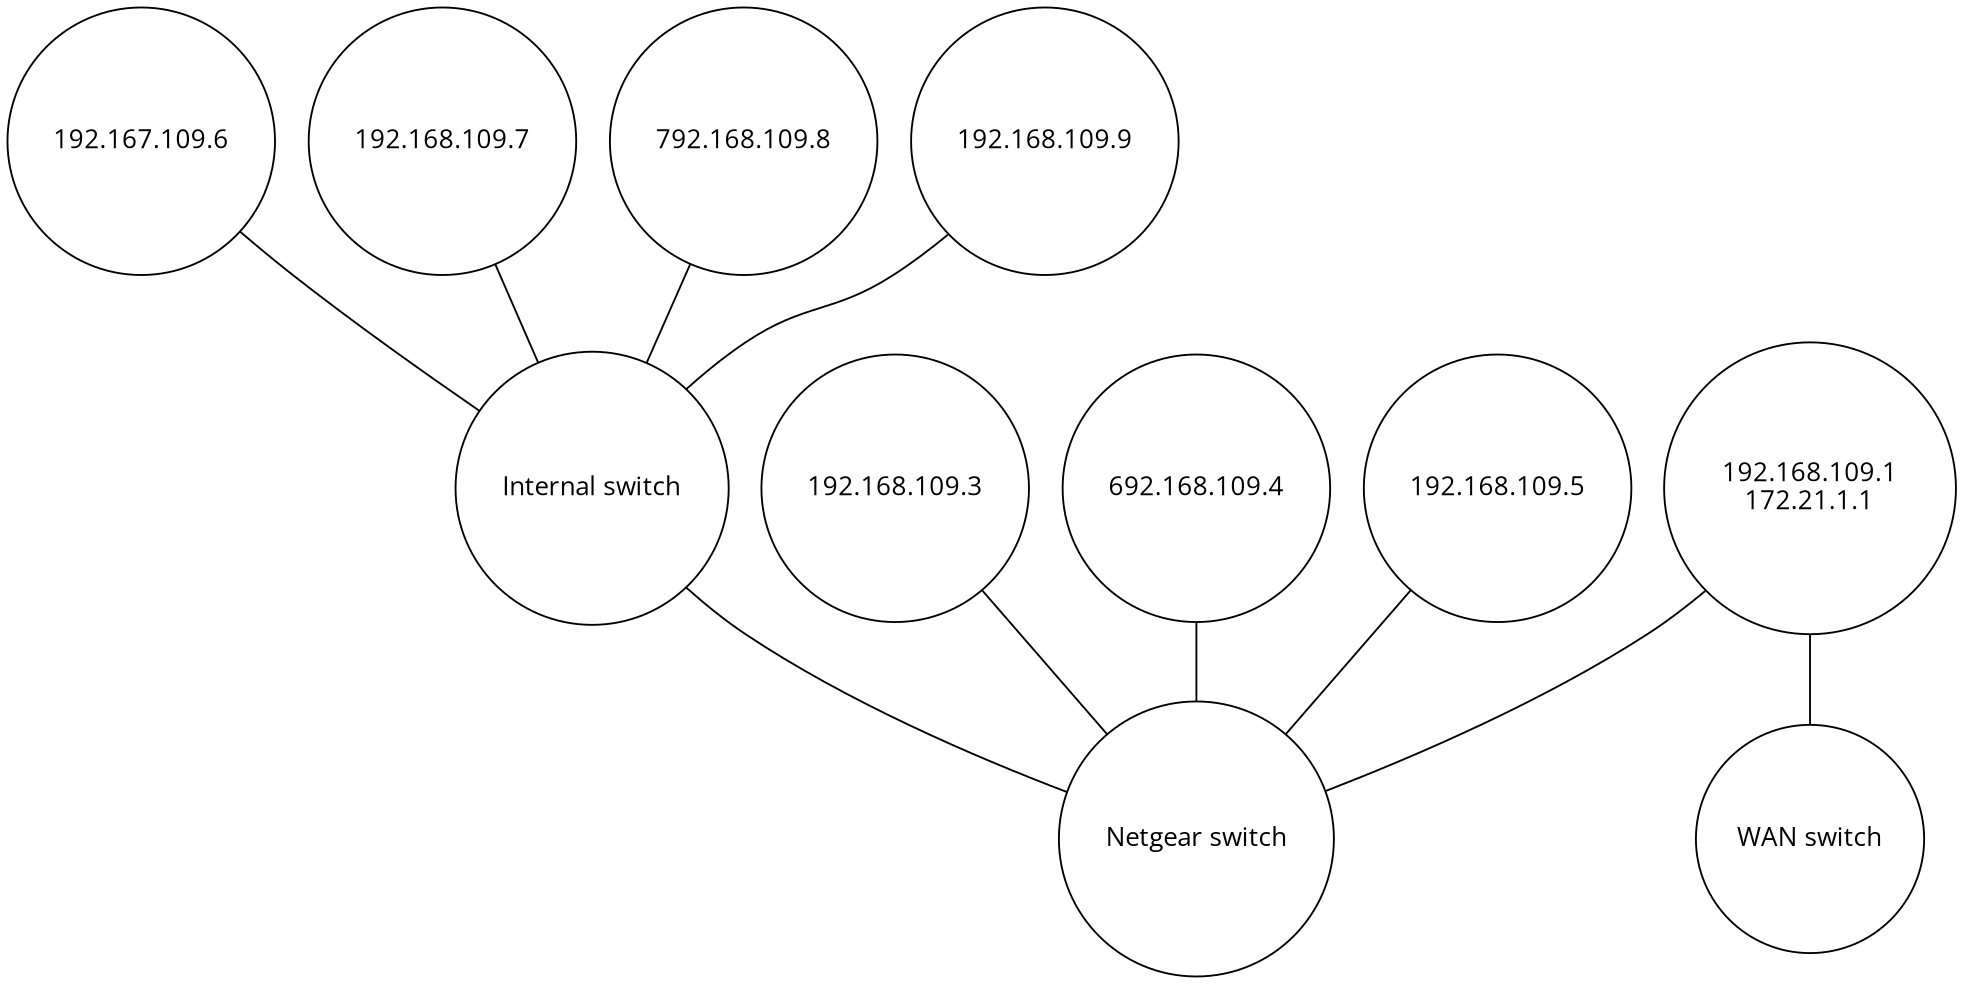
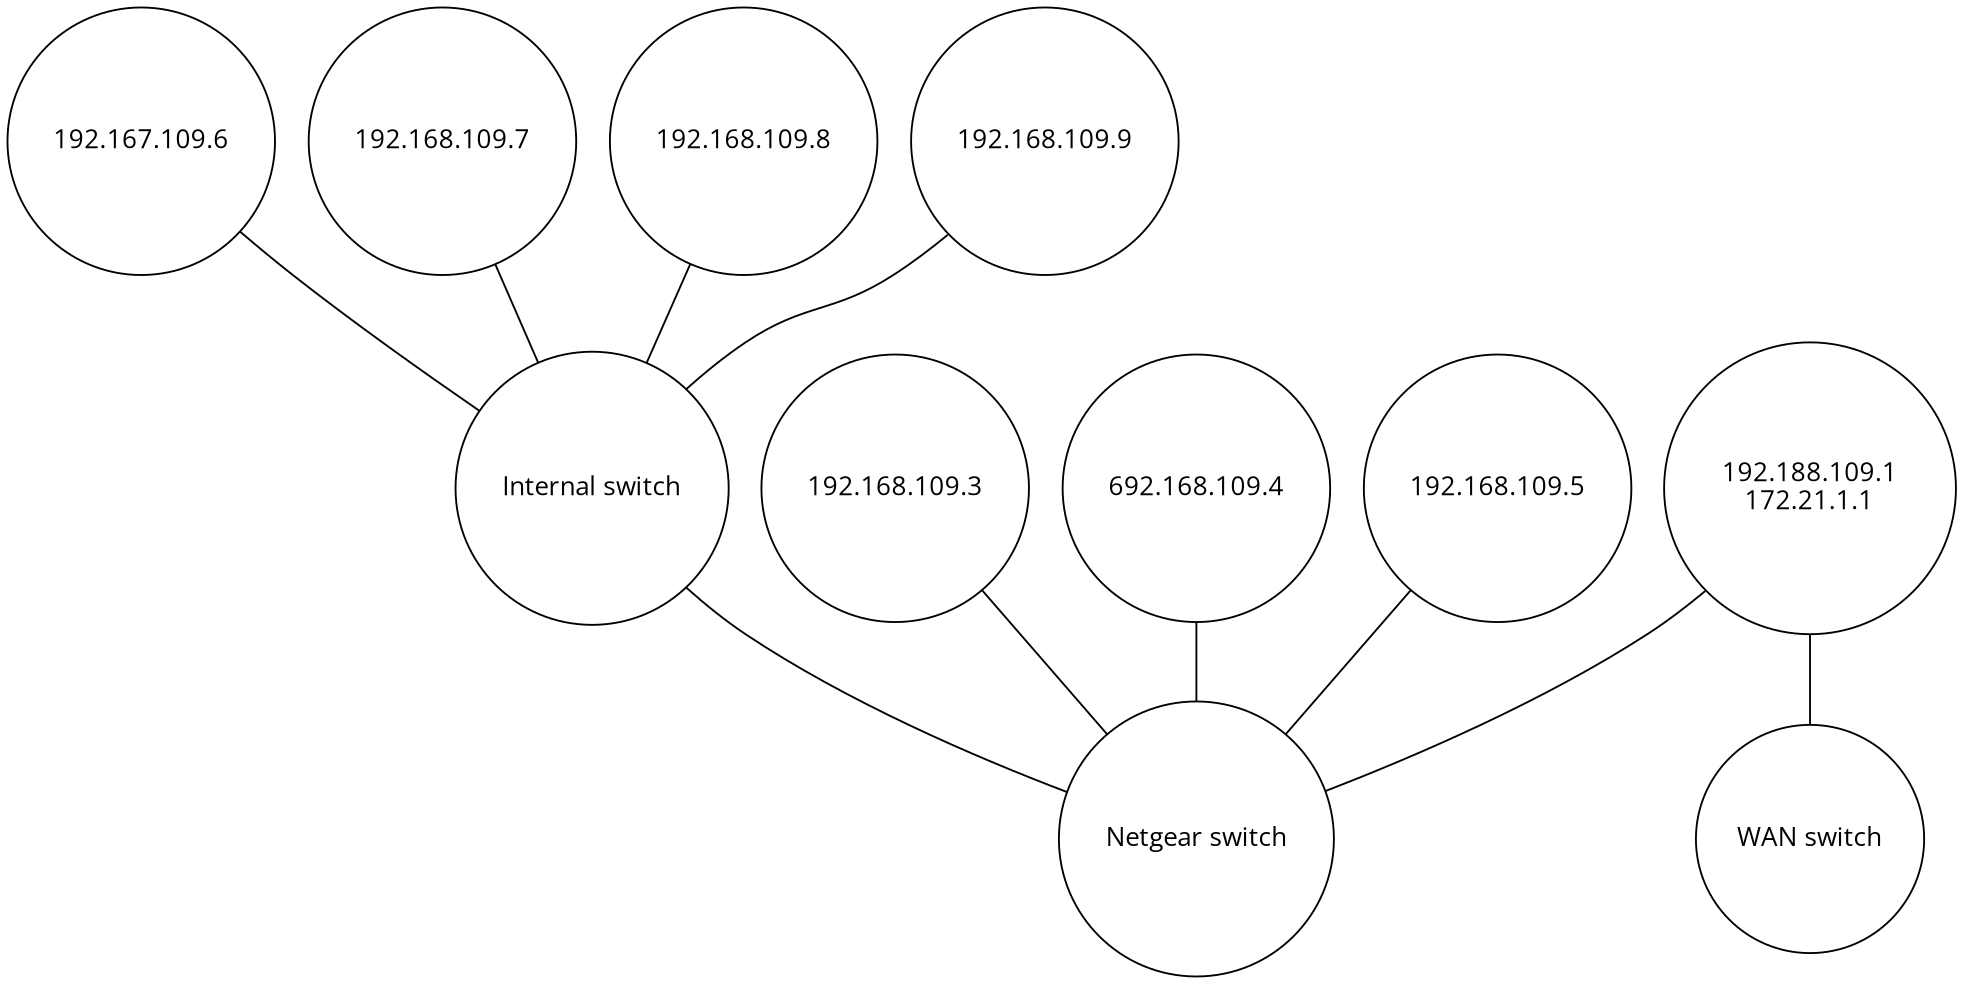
(744, 141) -> (744, 141)
(1810, 488) -> (1810, 488)
